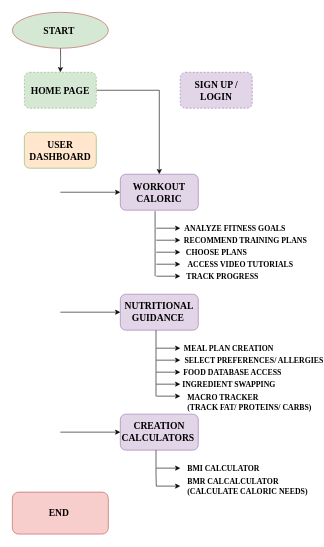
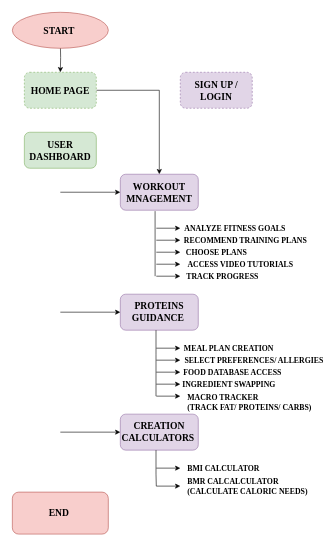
(60, 30) -> (60, 30)
(60, 150) -> (60, 150)
(159, 192) -> (159, 192)
(159, 312) -> (159, 312)
